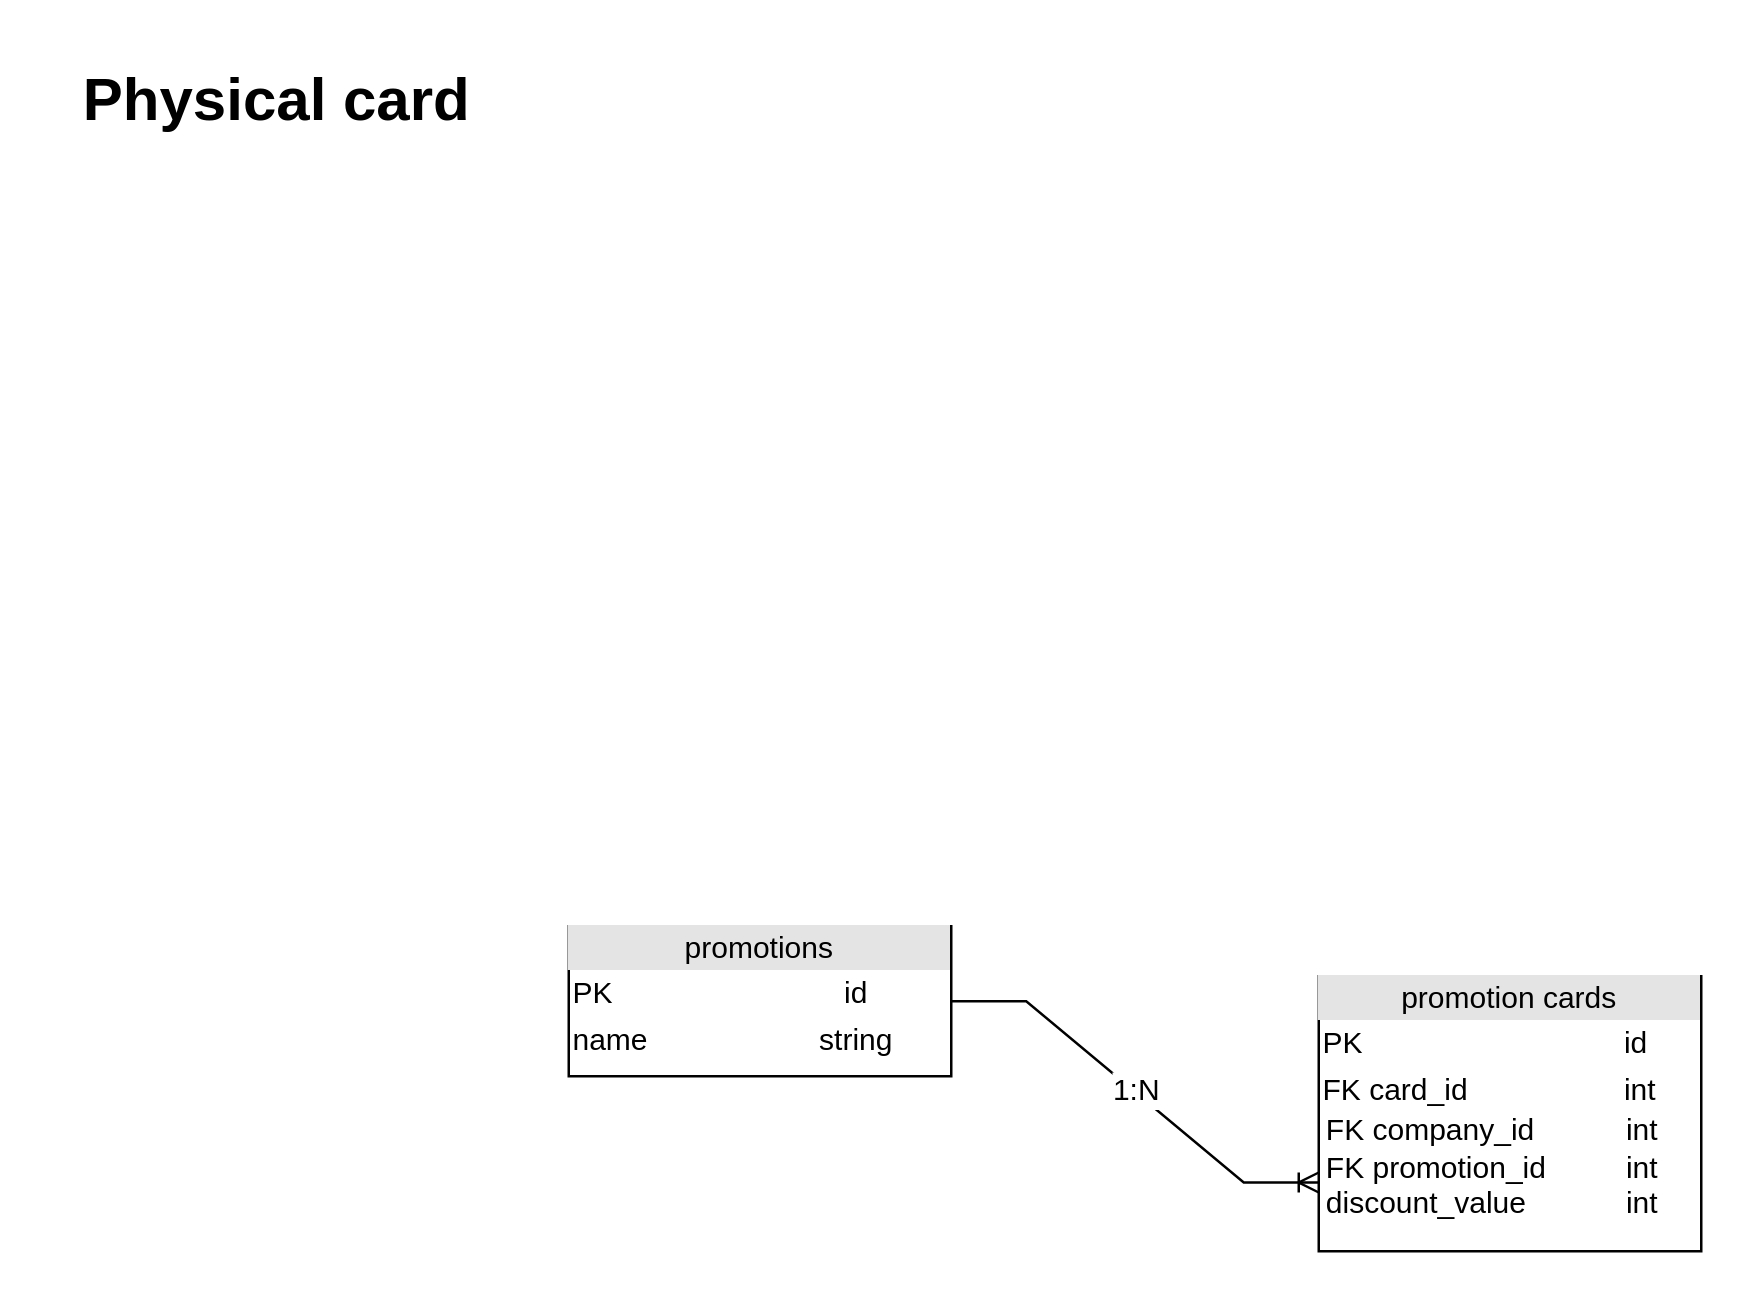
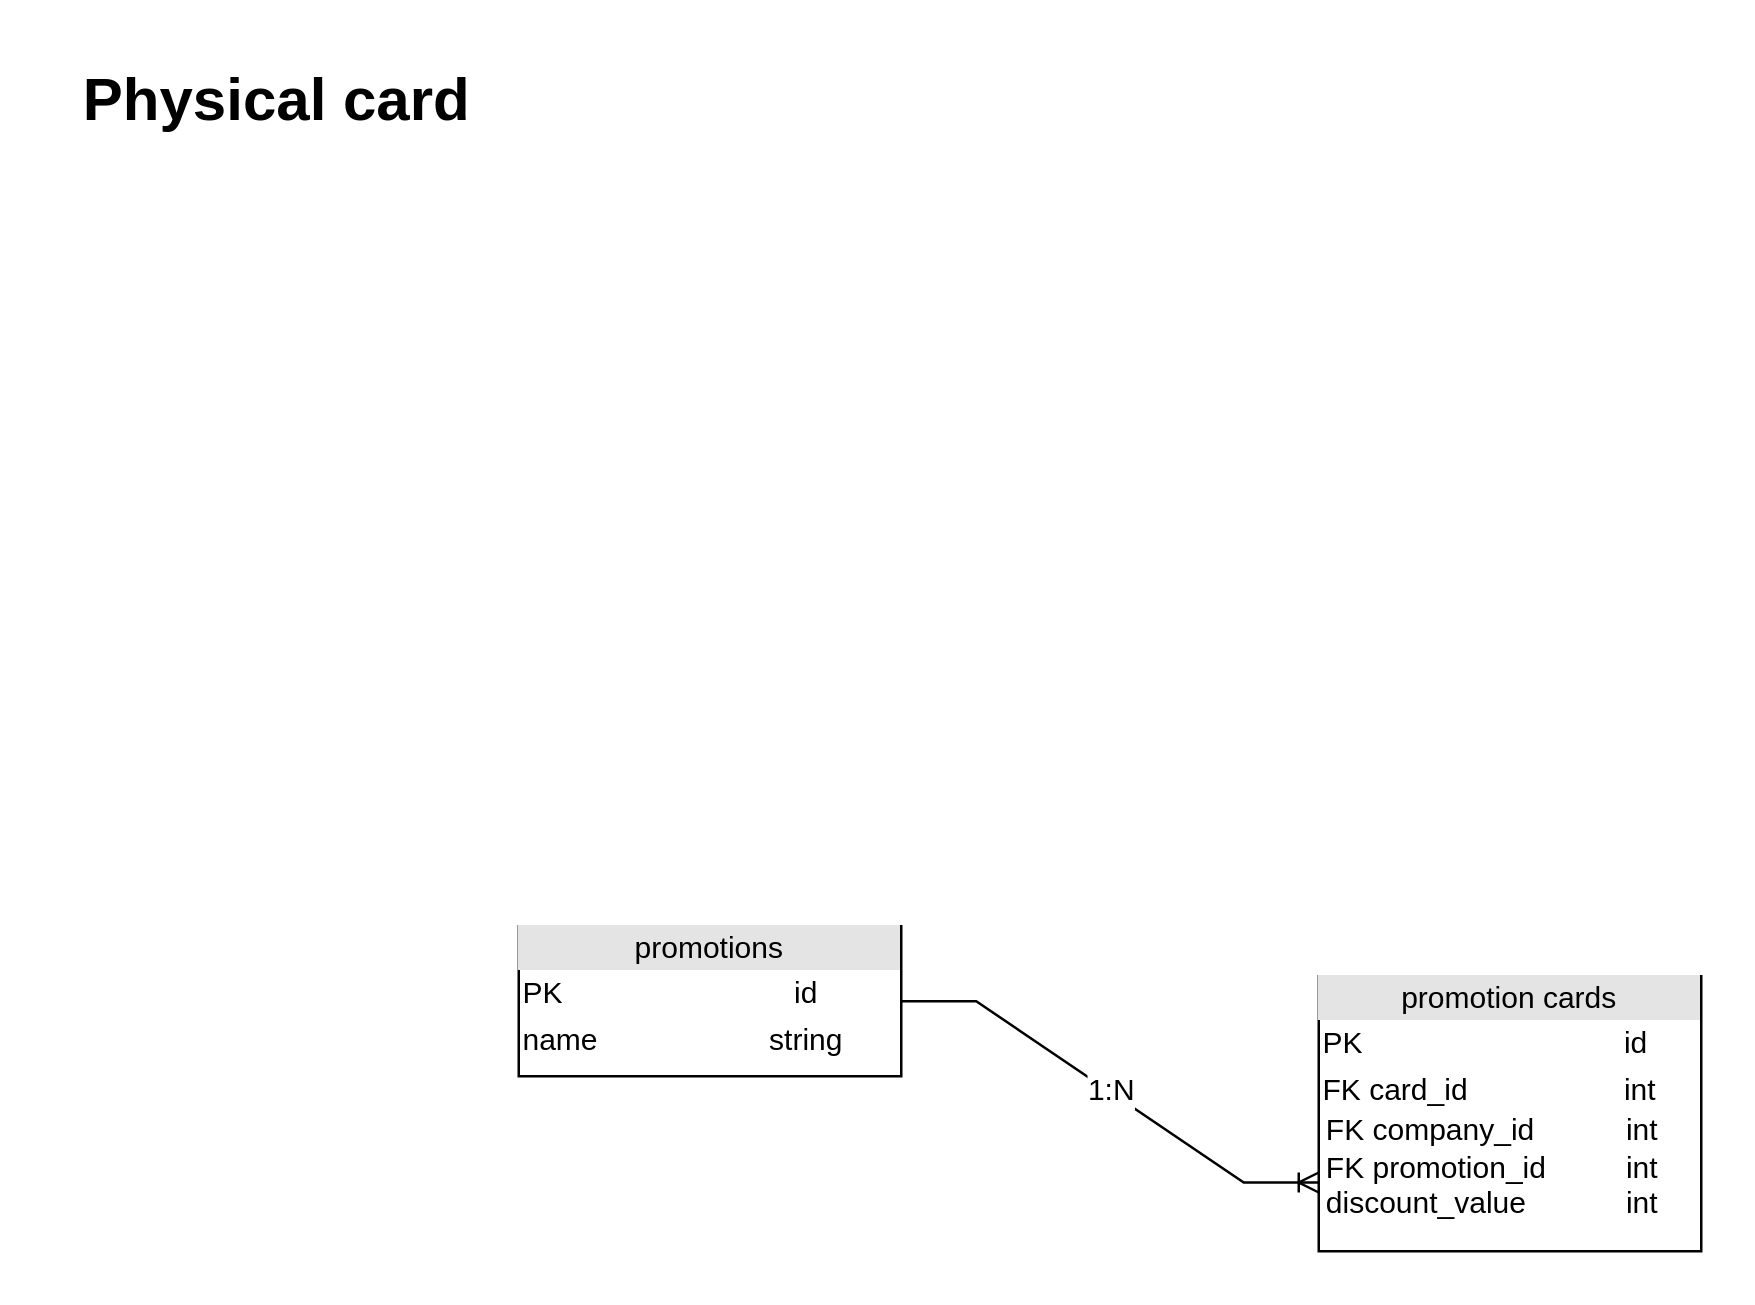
(760, 1001) -> (710, 1001)
